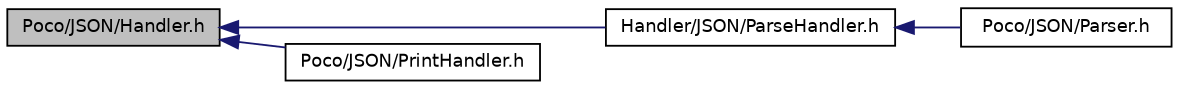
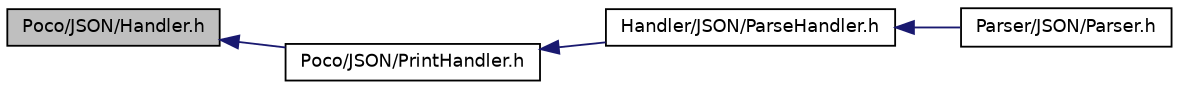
(422, 27) -> (582, 45)
(1066, 27) -> (1066, 27)
